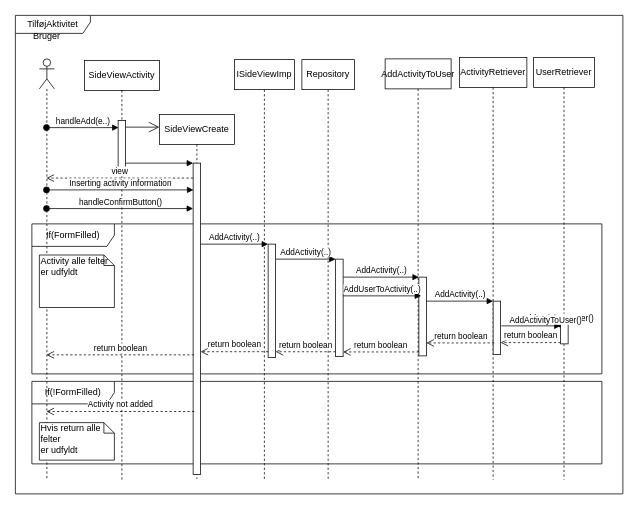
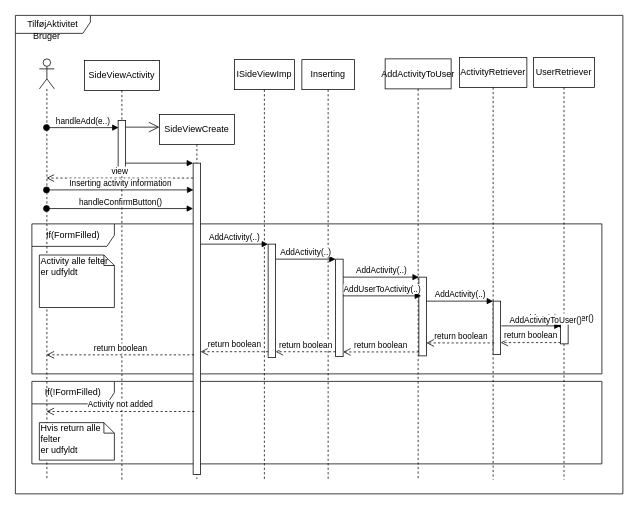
(328, 75) -> (328, 75)
